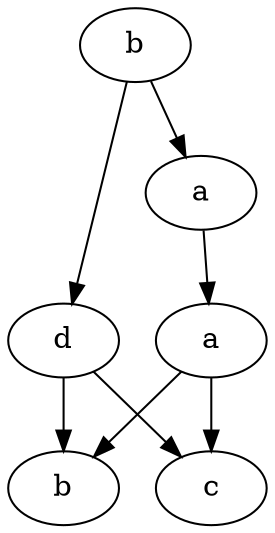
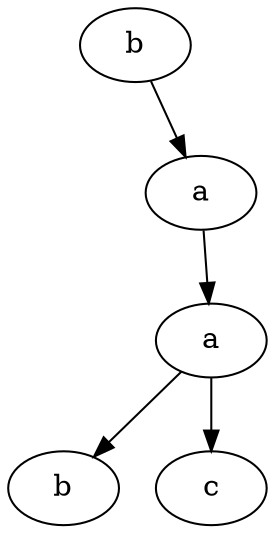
(64, 341) -> none
